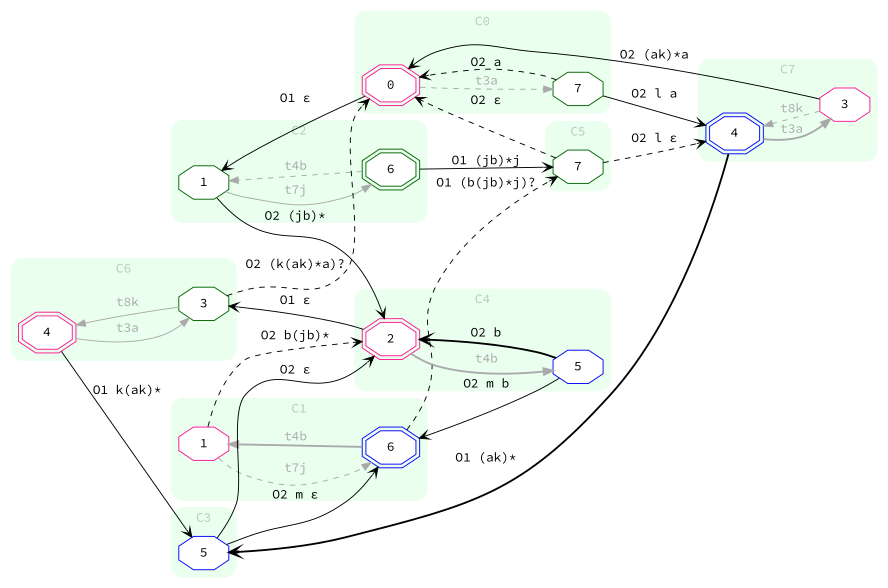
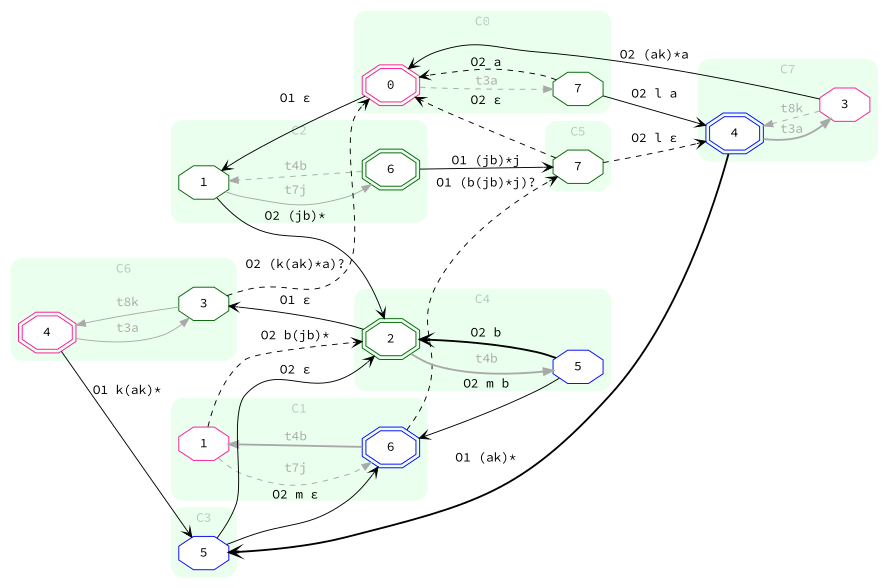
(391, 339) -> (391, 339)
